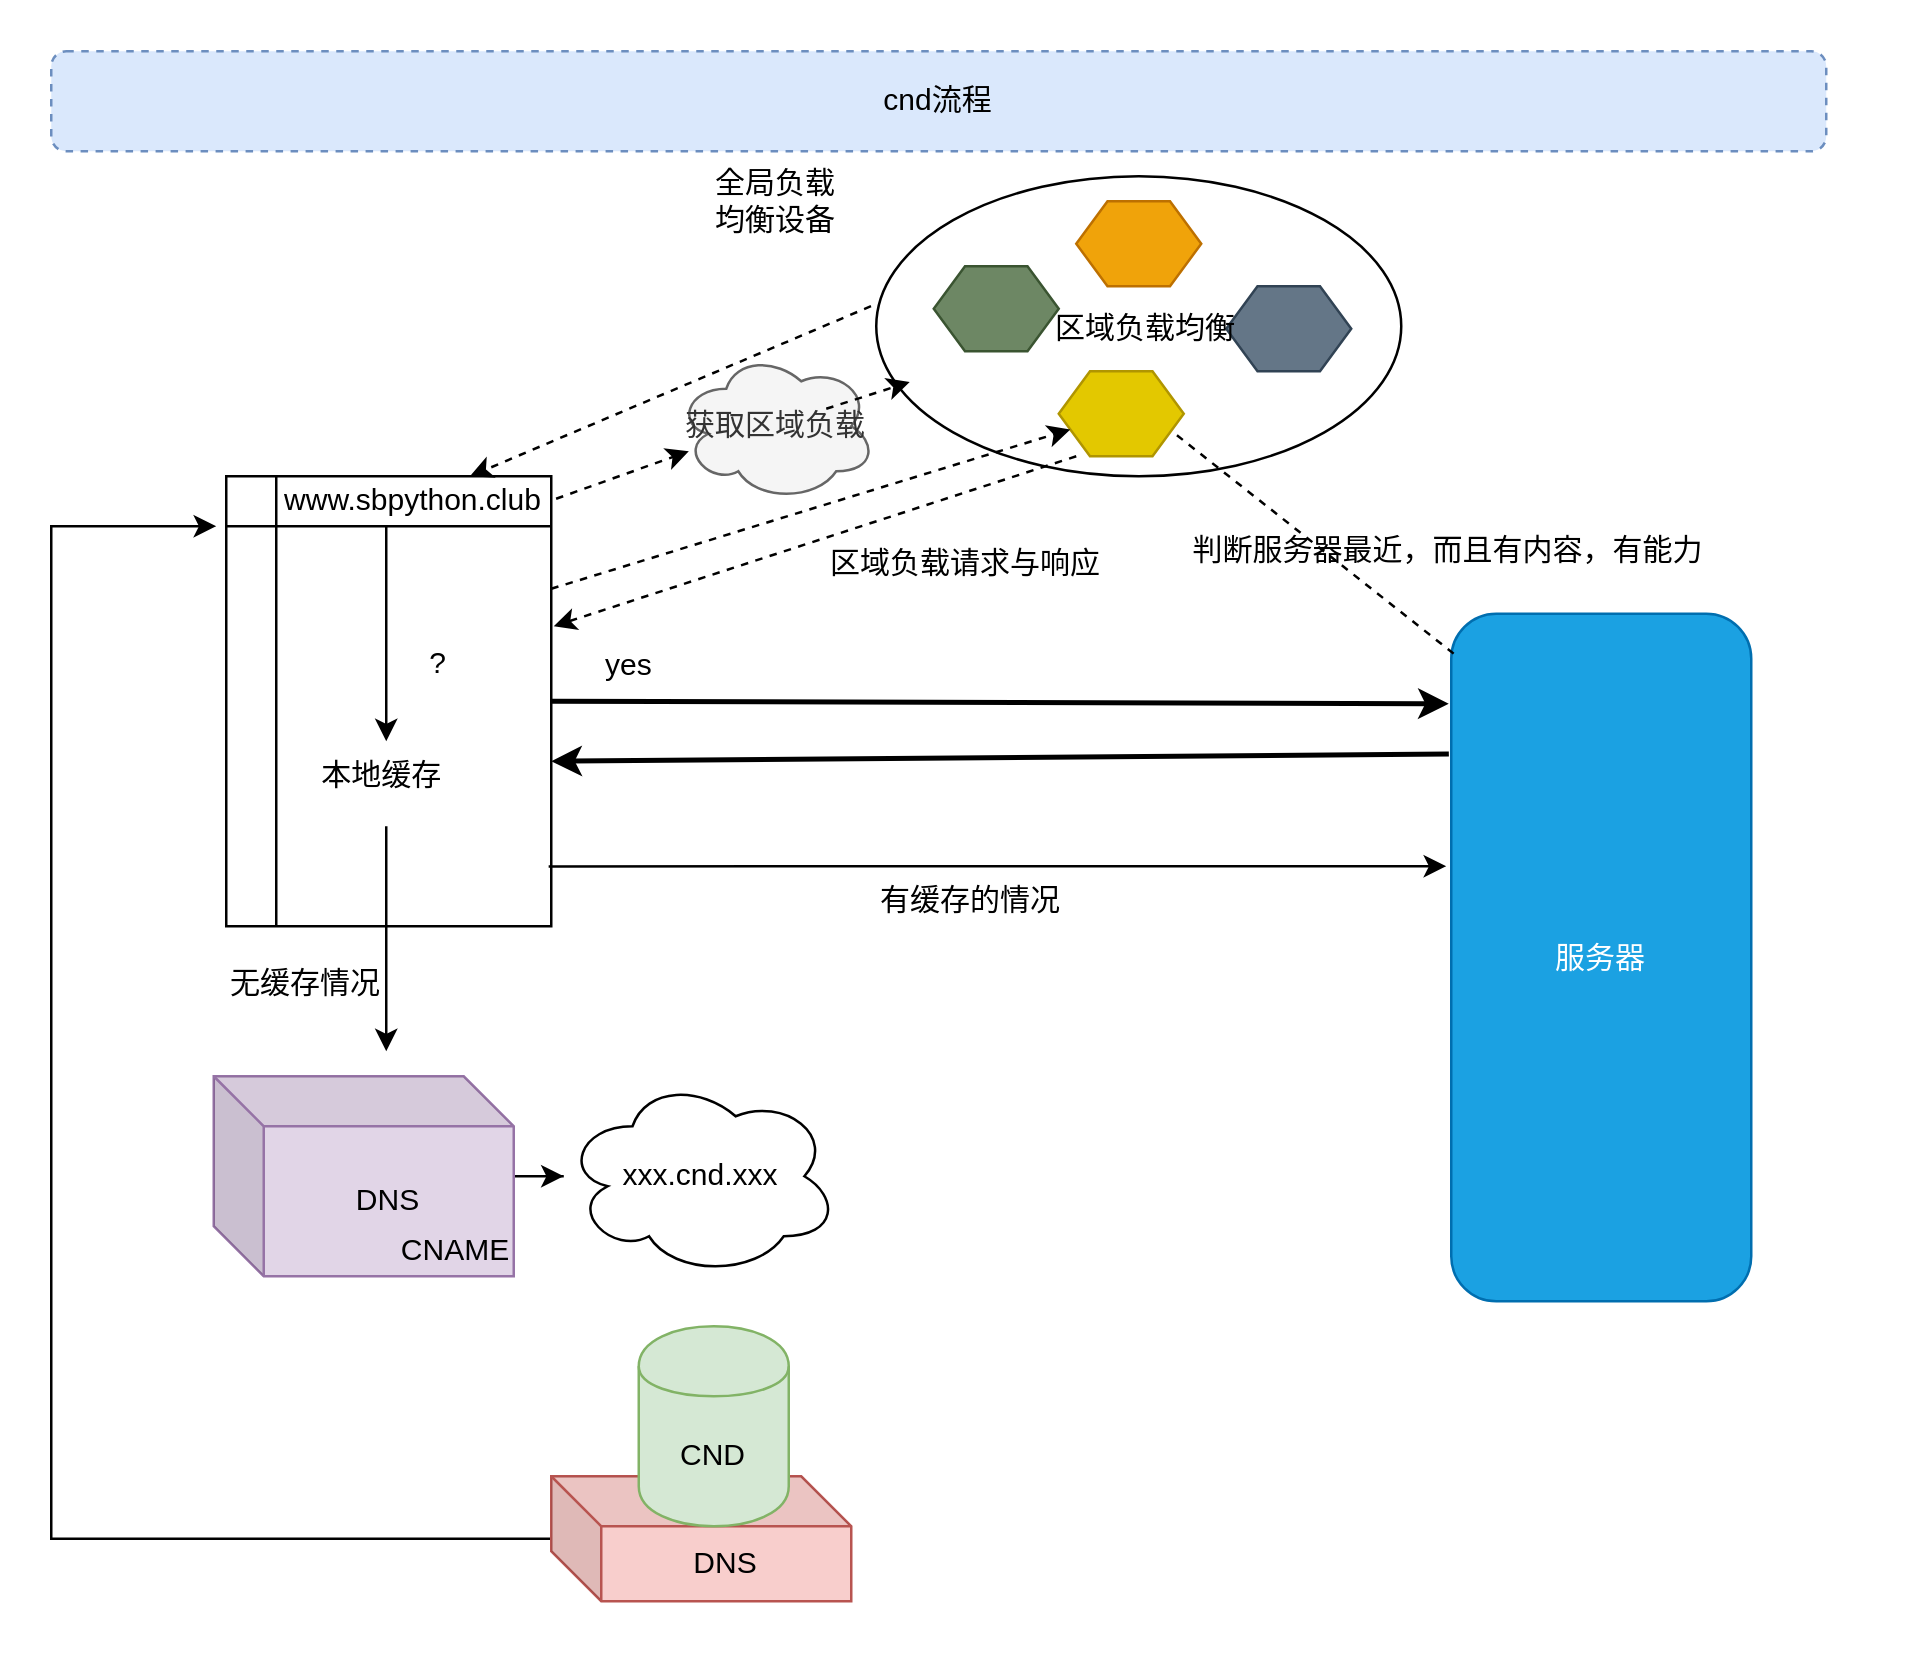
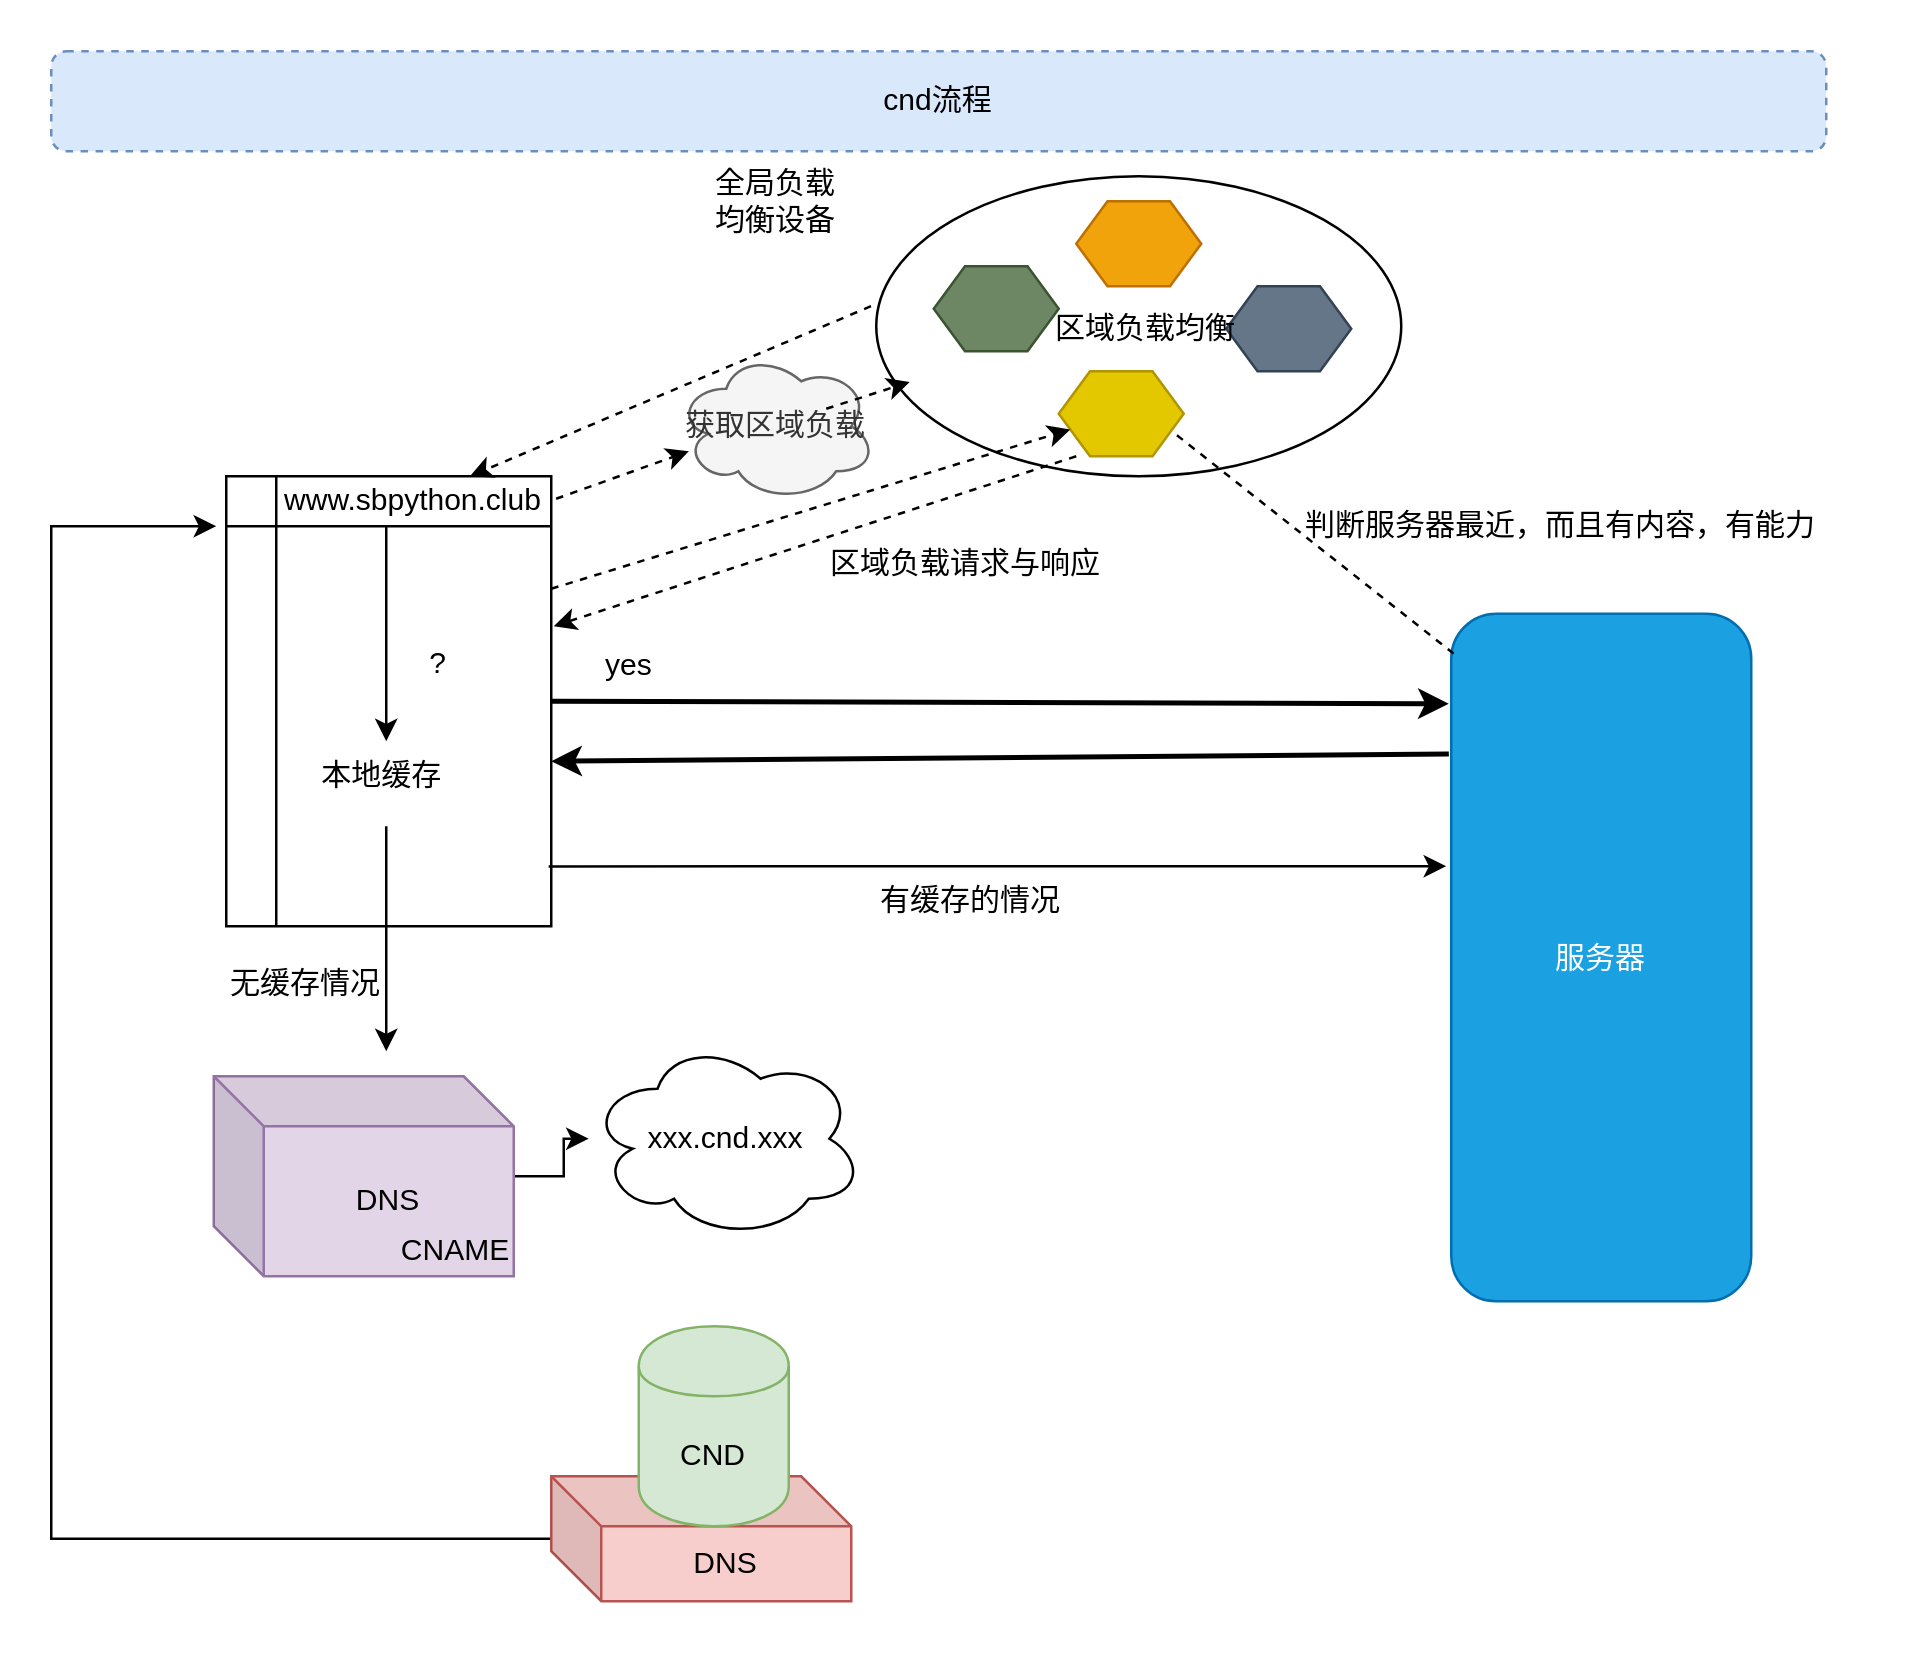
(1464, 551) -> (1576, 526)
(701, 1176) -> (726, 1139)
